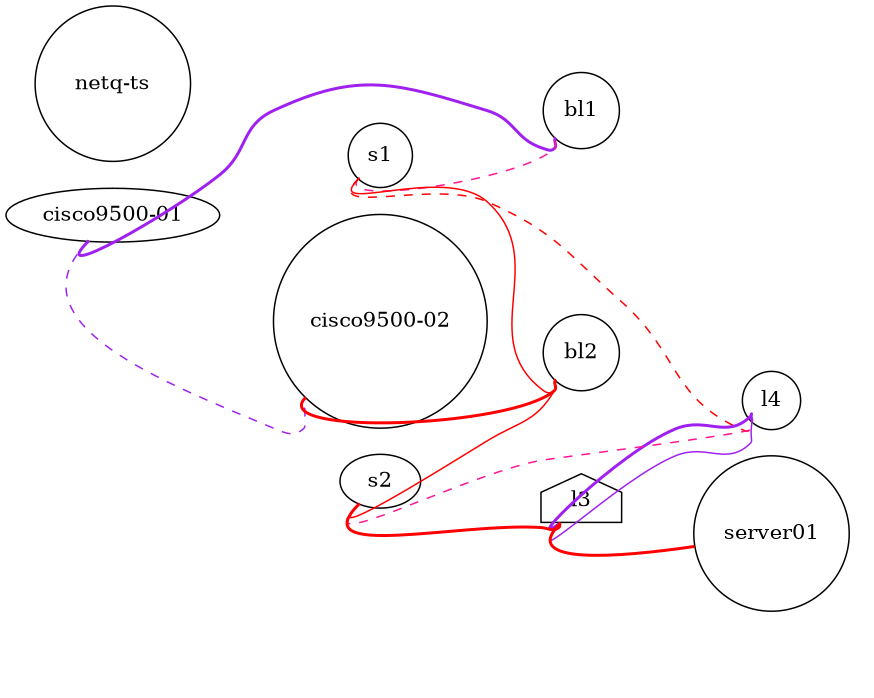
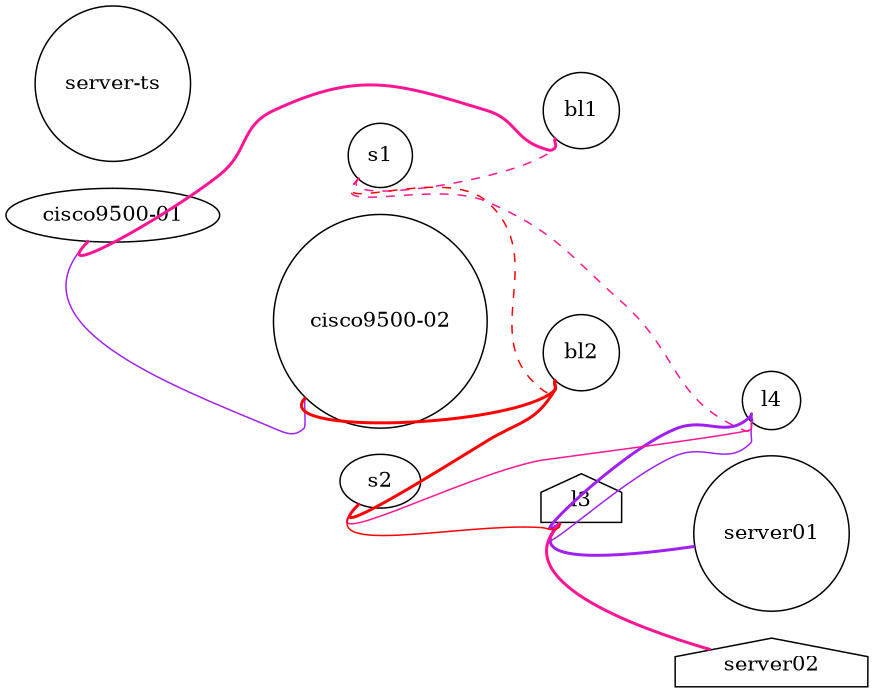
(113, 84) -> (113, 84)
(296, 101) -> (296, 101)
(508, 233) -> (508, 233)
(575, 258) -> (575, 258)
(160, 378) -> (160, 378)
(455, 461) -> (455, 461)
(538, 461) -> (538, 461)
(442, 532) -> (442, 532)
(610, 555) -> (610, 555)
none -> (772, 665)
